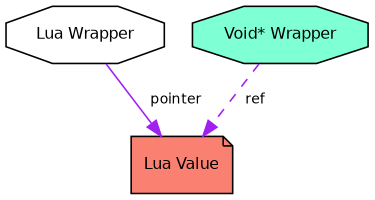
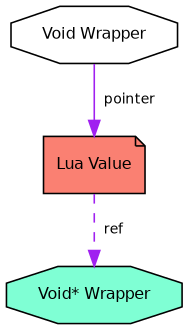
(85, 35) -> (94, 35)
(236, 94) -> (94, 222)
